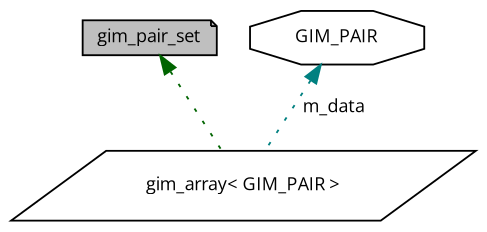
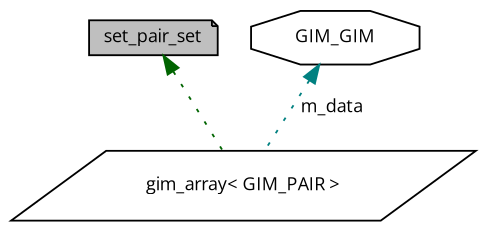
(150, 38) -> (153, 38)
(337, 38) -> (335, 38)
